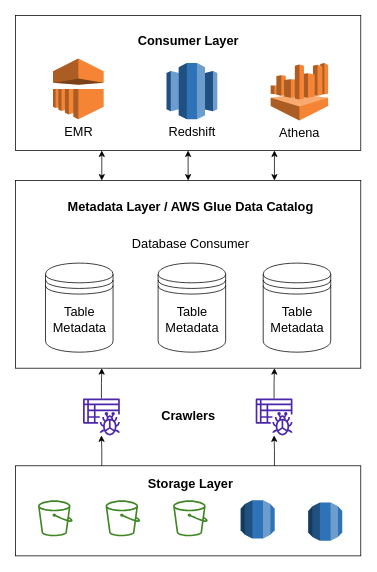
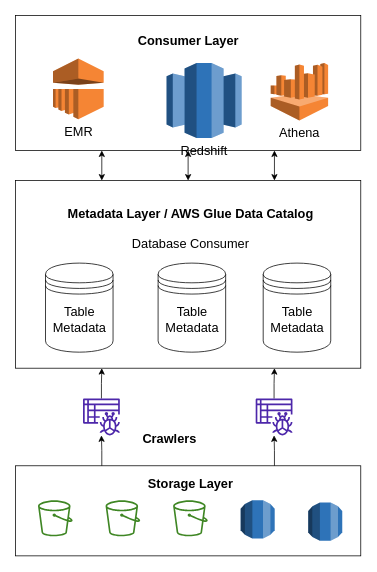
(192, 91) -> (204, 101)
(190, 207) -> (190, 215)
(188, 417) -> (169, 439)
